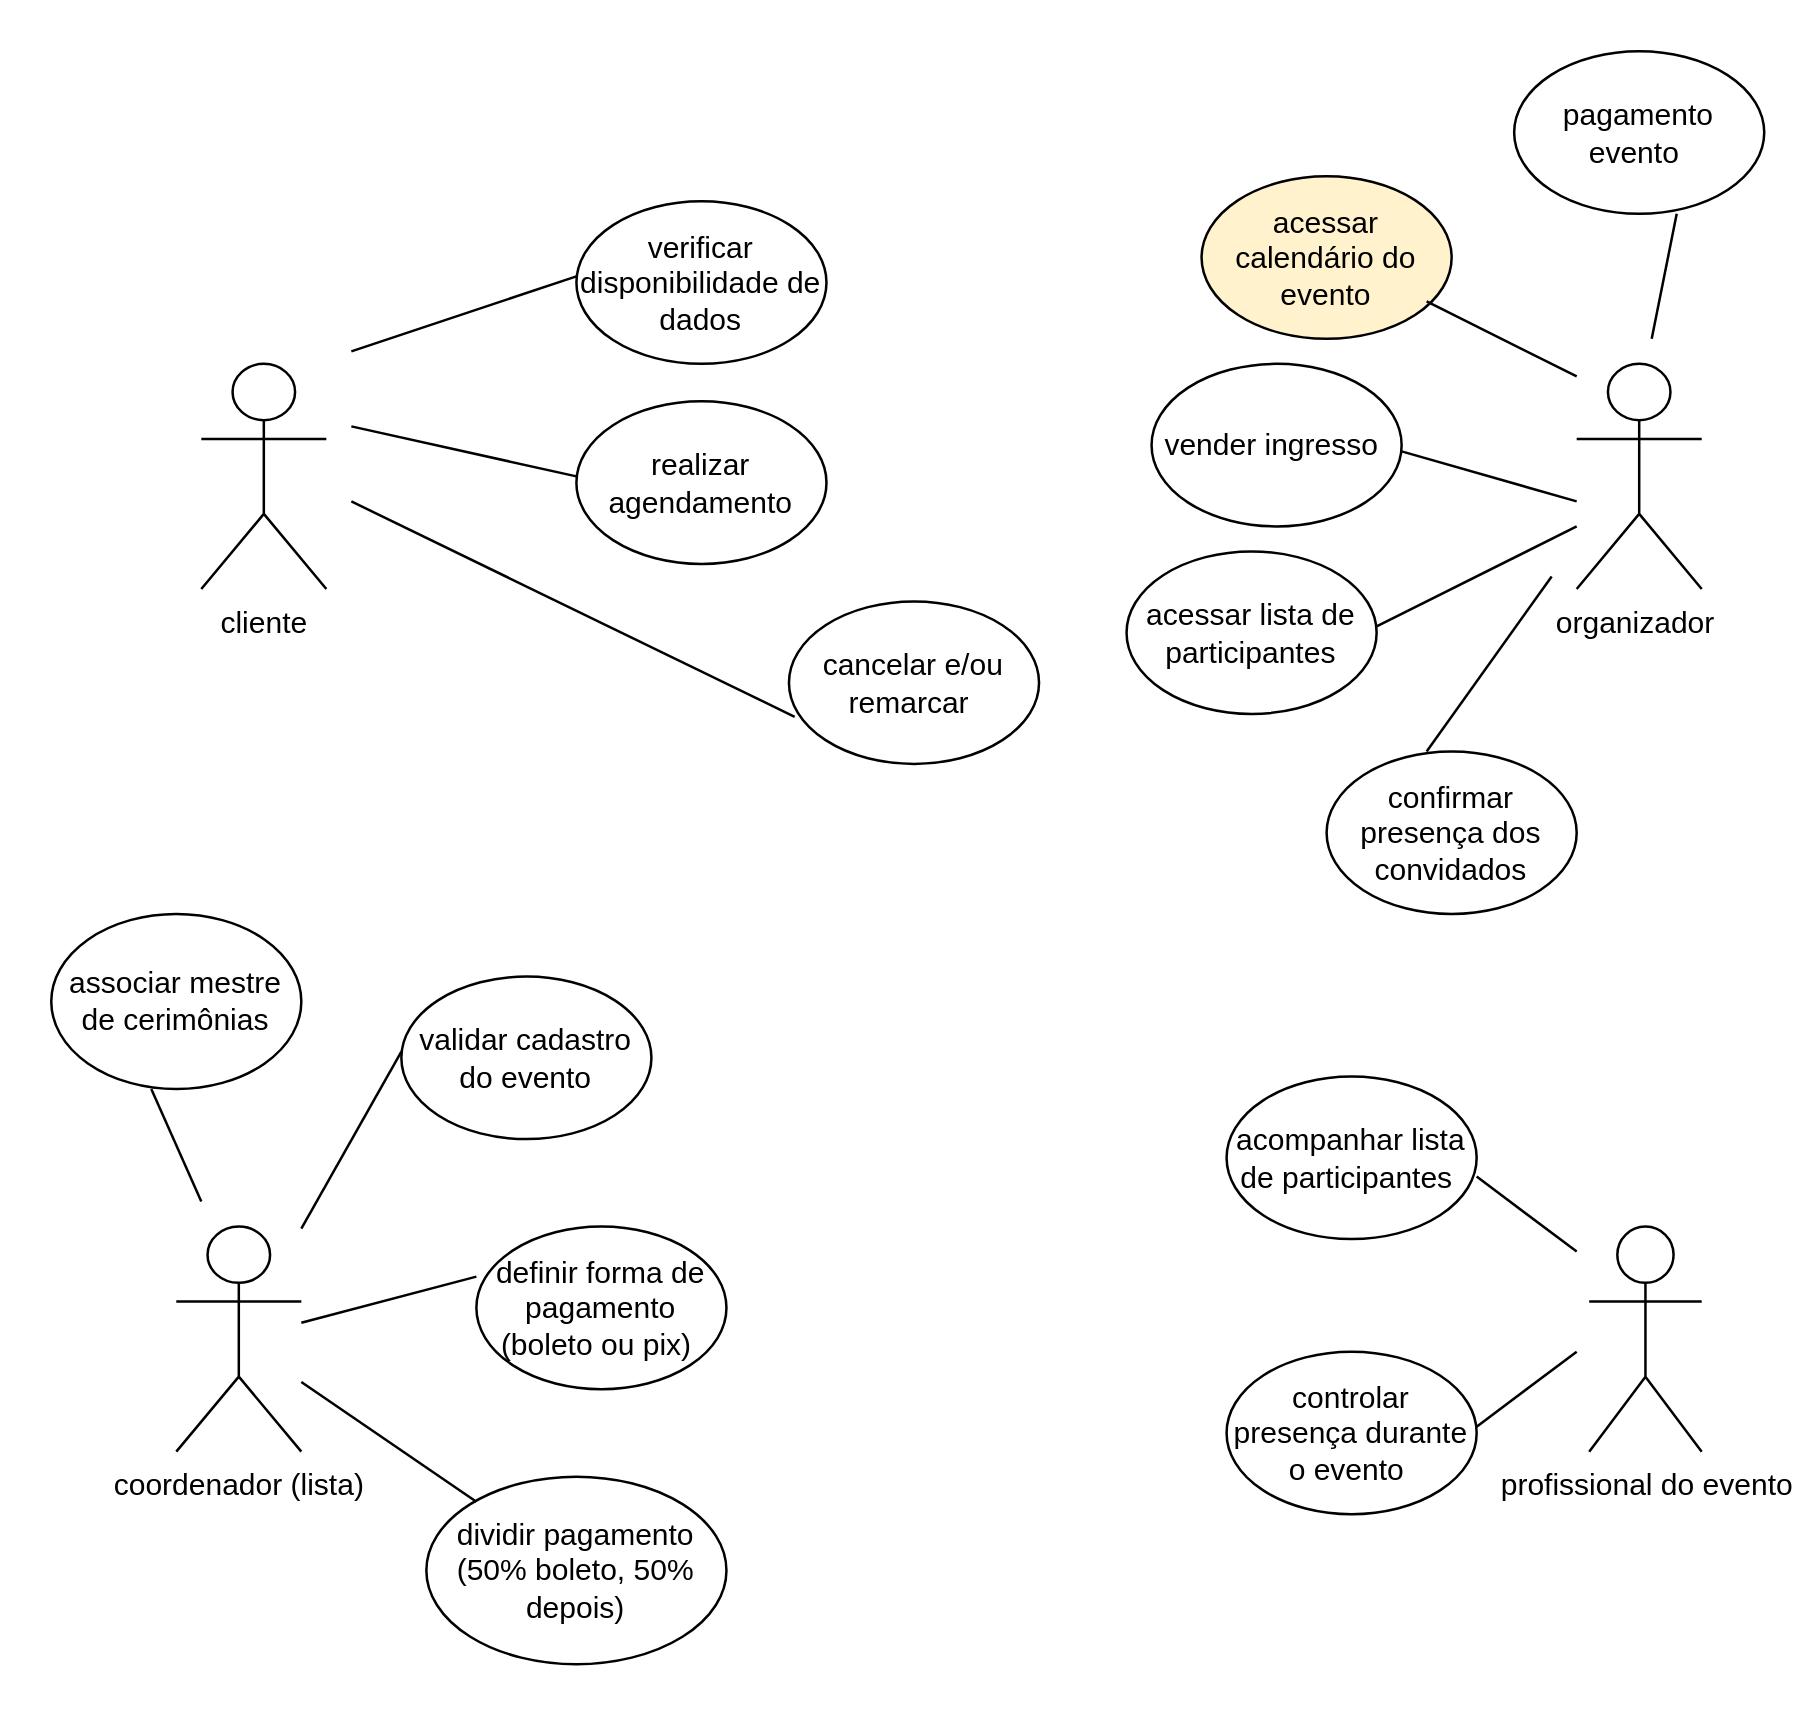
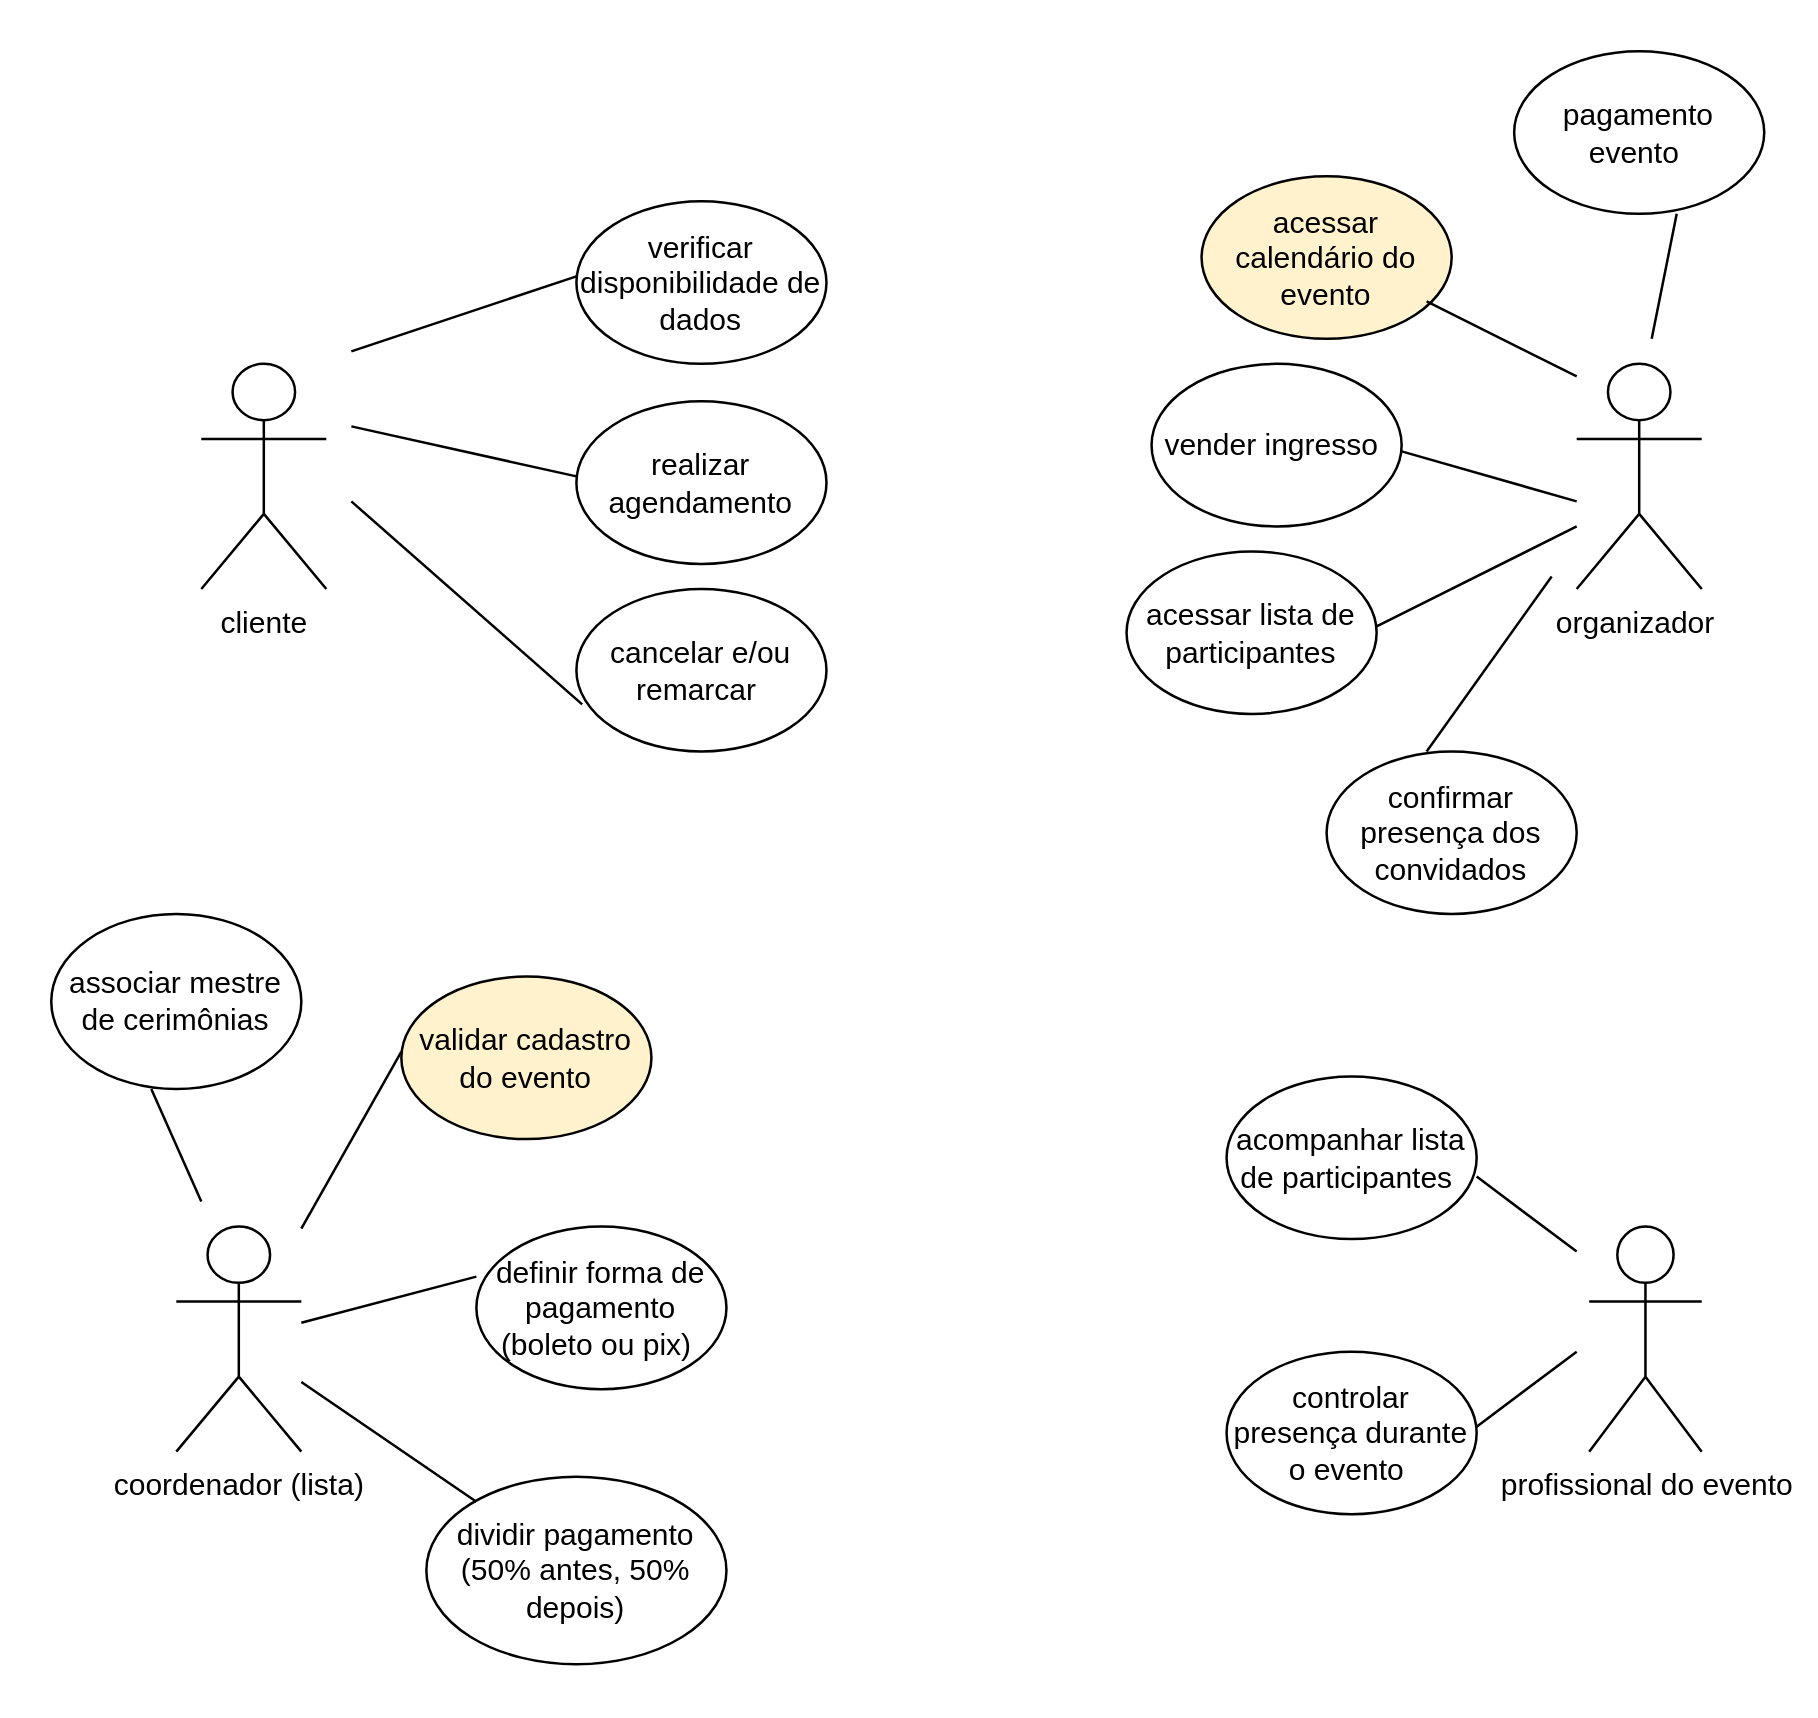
(914, 683) -> (701, 670)
(526, 1058) -> (526, 1058)
(576, 1571) -> (576, 1571)
